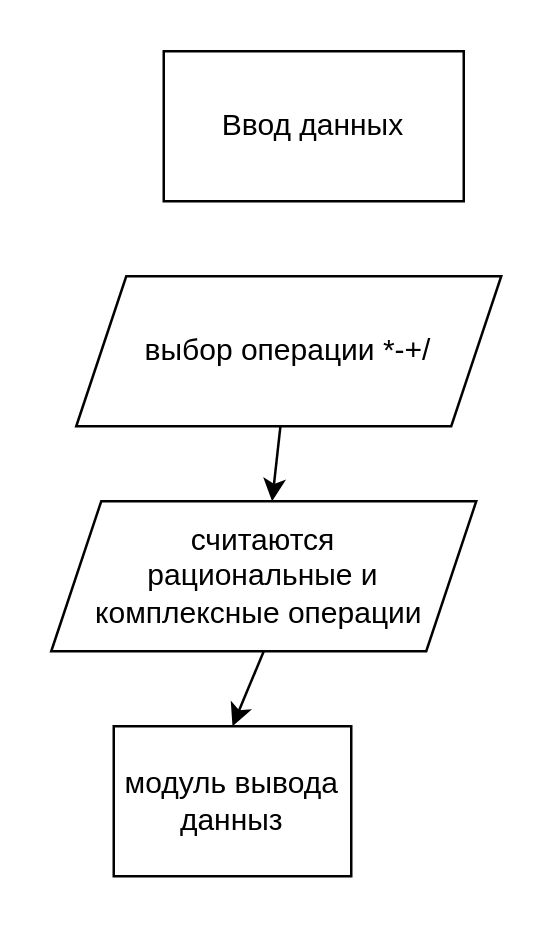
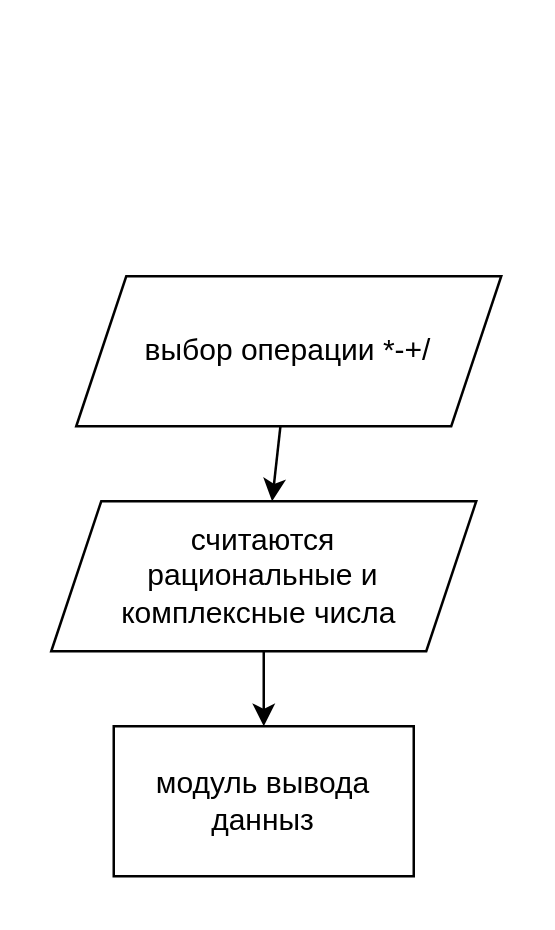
(314, 126) -> none
(264, 576) -> (264, 576)
(233, 801) -> (264, 801)
